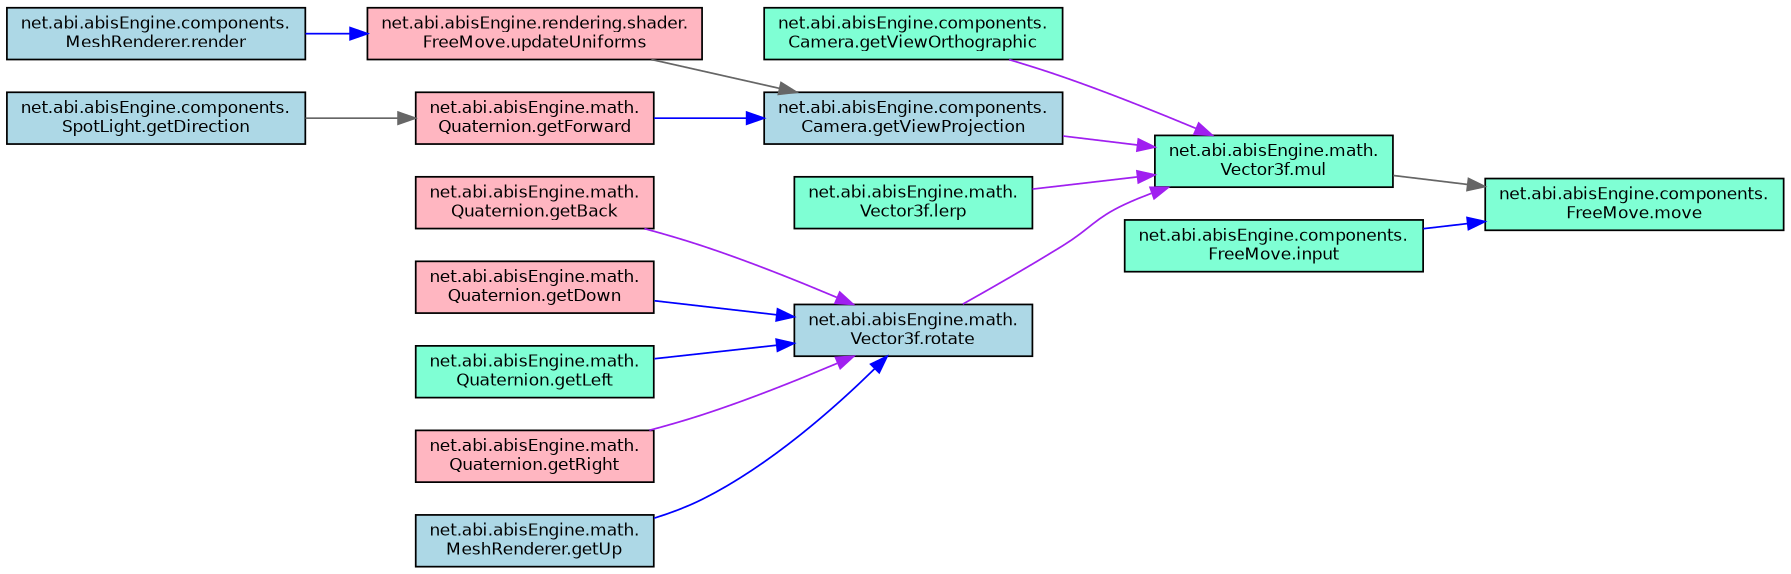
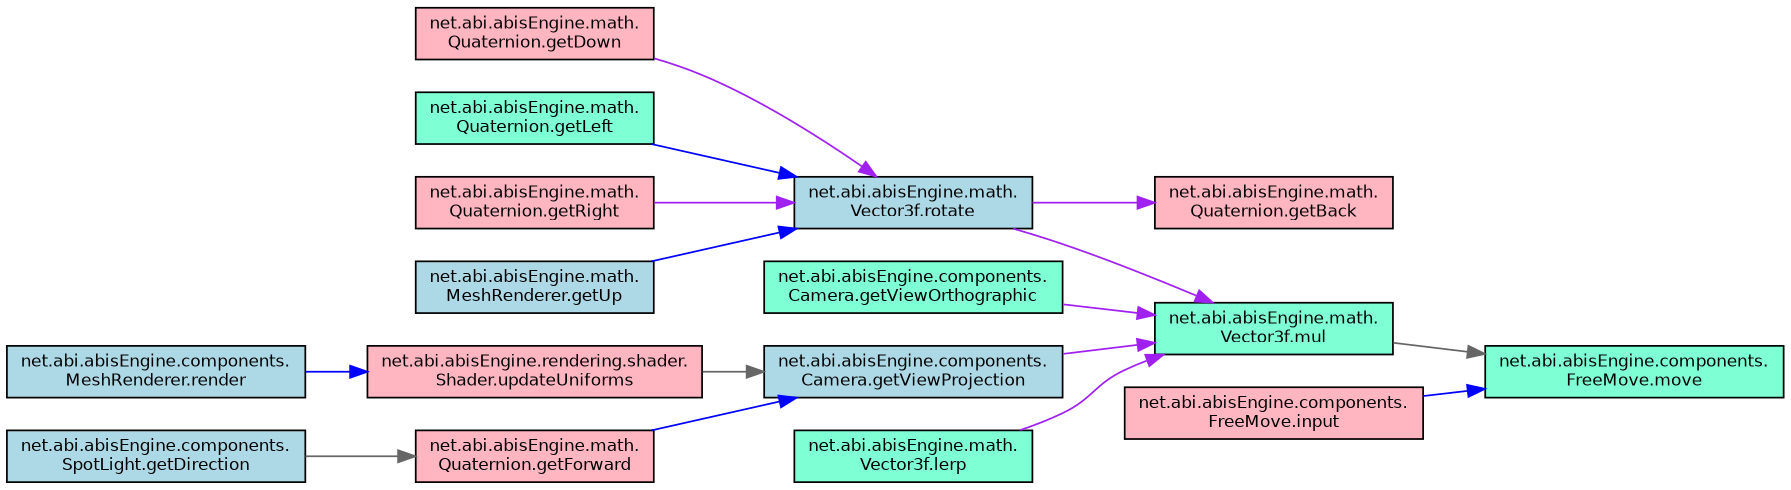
(535, 34) -> (535, 372)
(1274, 246) -> (1274, 413)
(742, 260) -> (1085, 203)
(715, 308) -> (762, 104)
